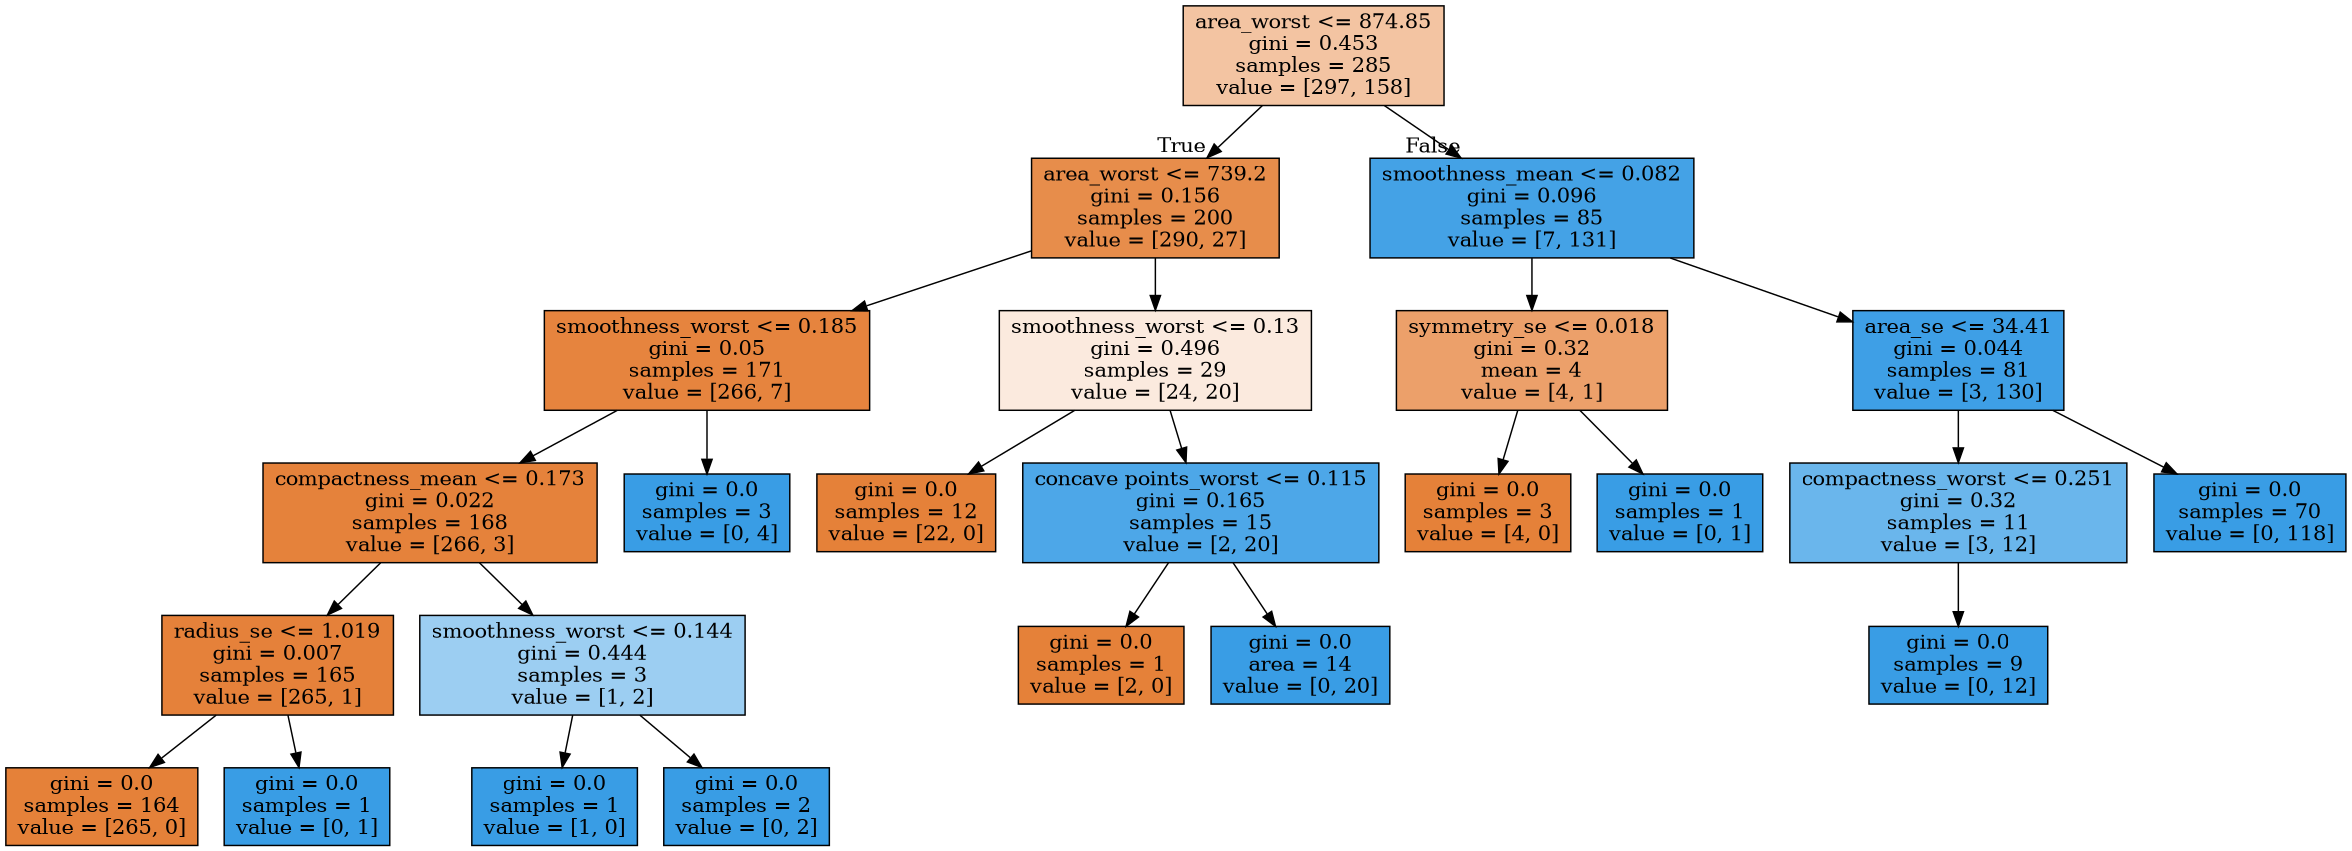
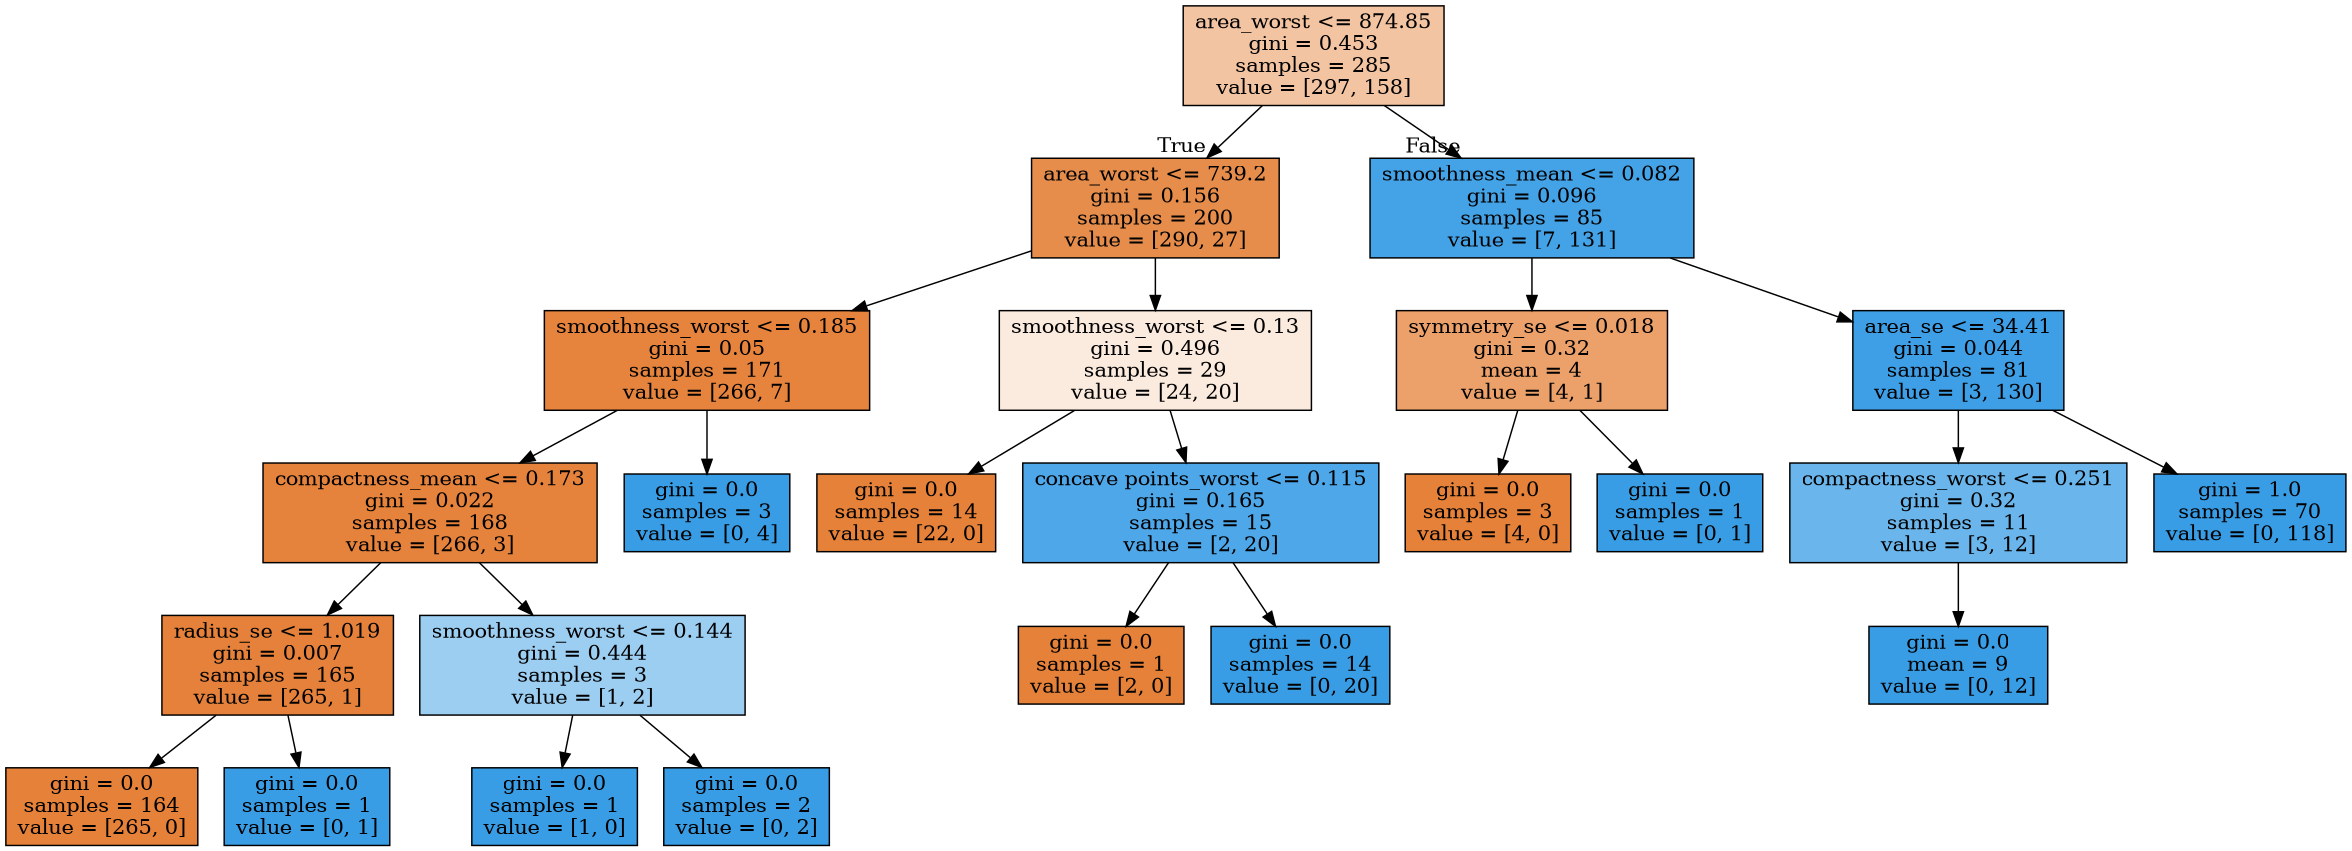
(906, 513) -> (906, 513)
(2250, 513) -> (2250, 513)
(1300, 665) -> (1300, 665)
(1958, 665) -> (1958, 665)
